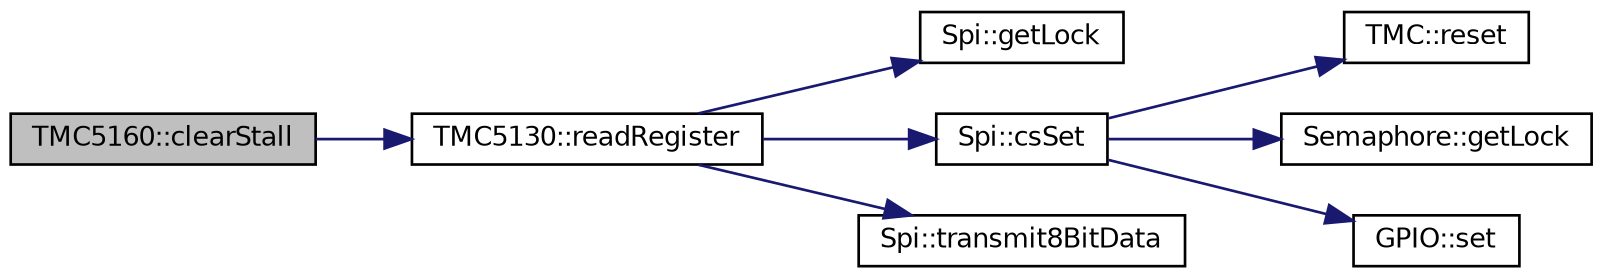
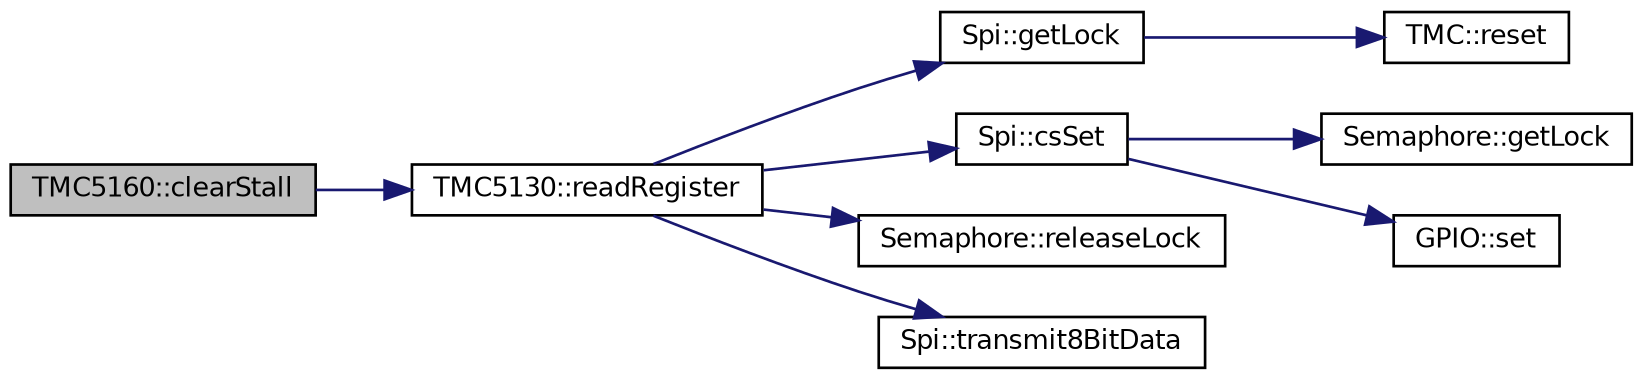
(1213, 92) -> (1250, 37)
none -> (1042, 241)
